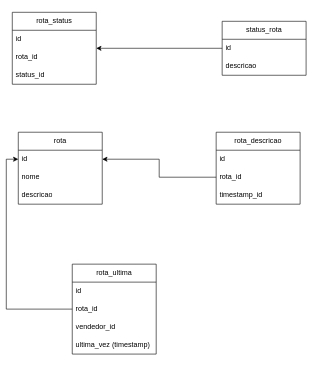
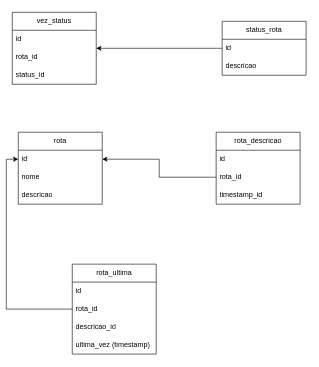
(54, 21) -> (54, 21)
(97, 327) -> (98, 327)
